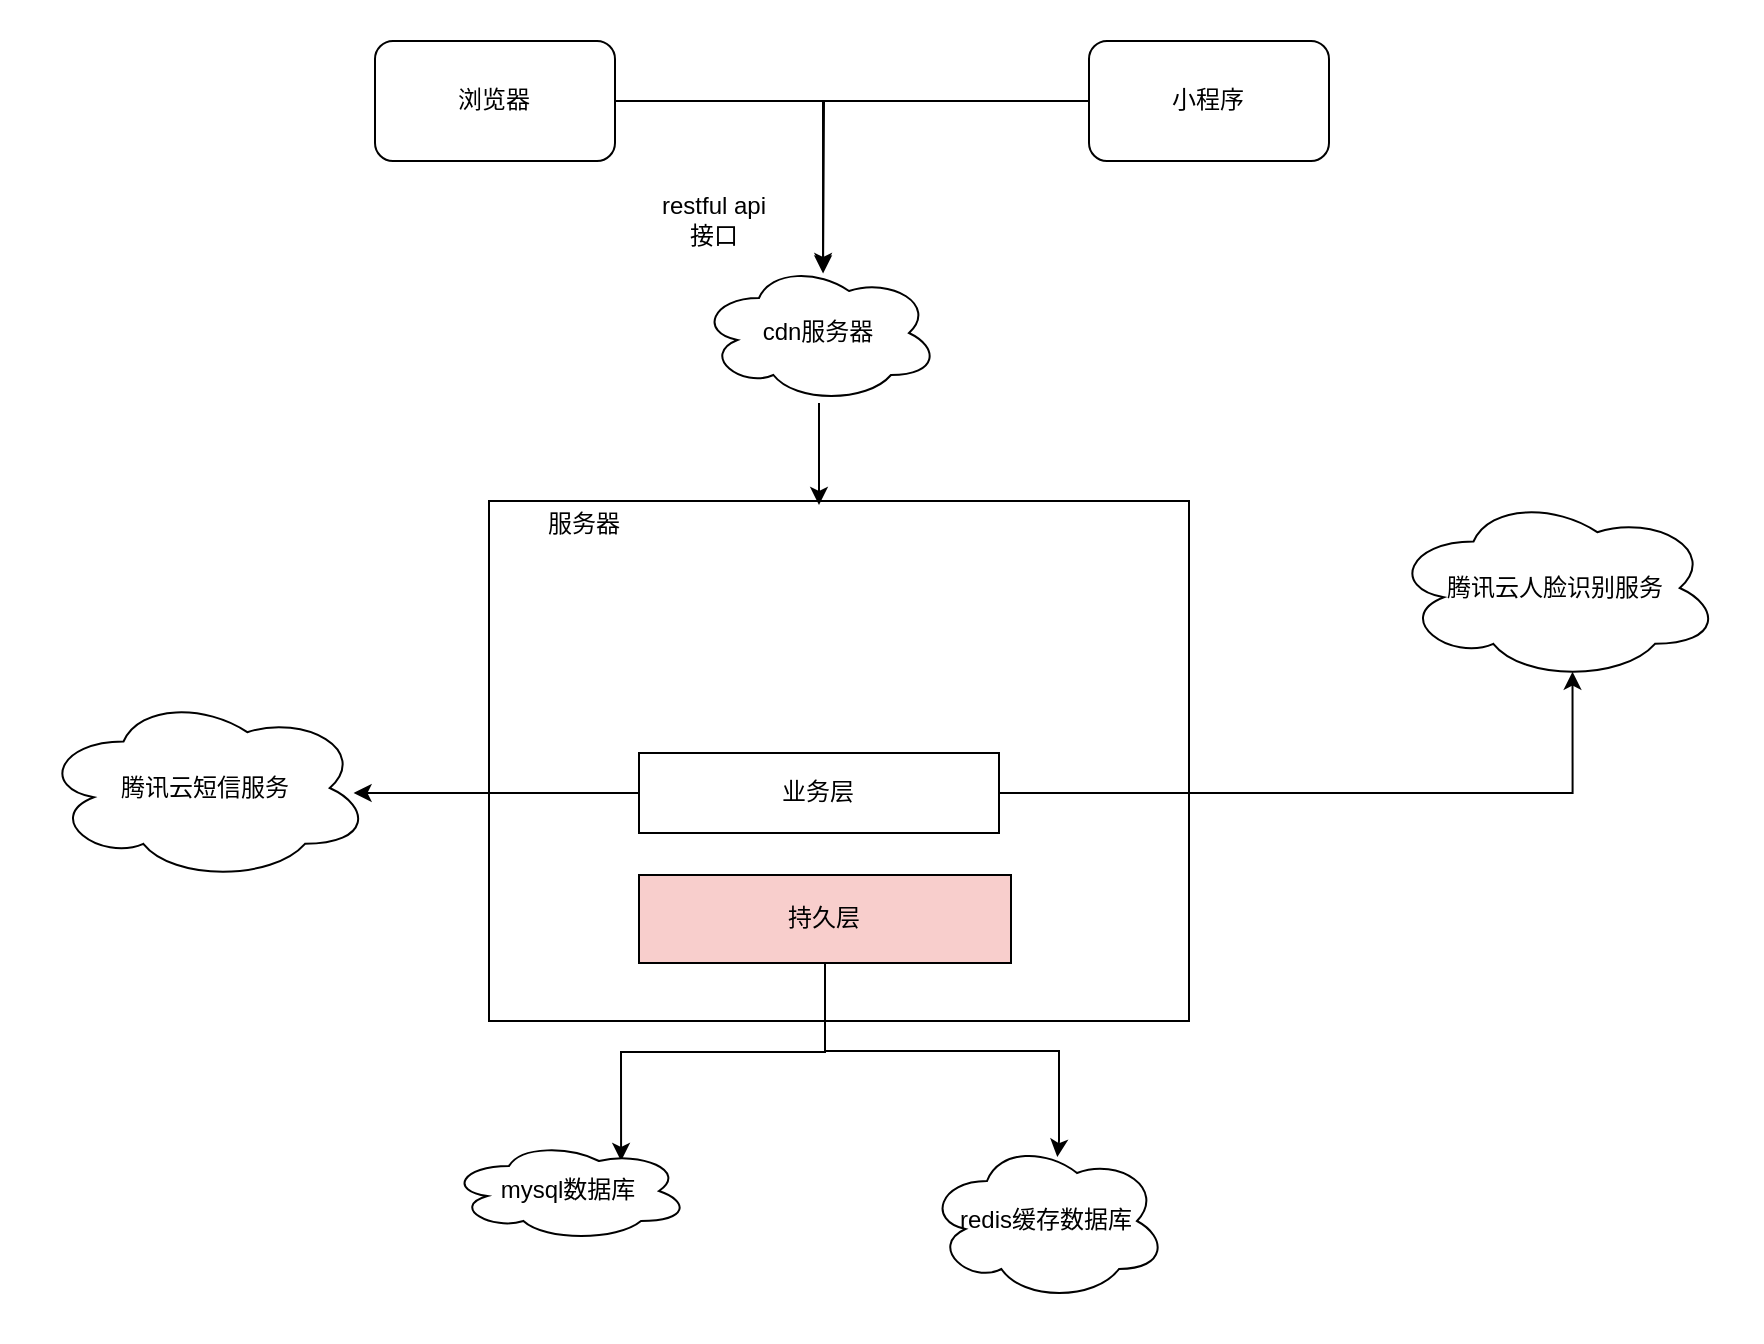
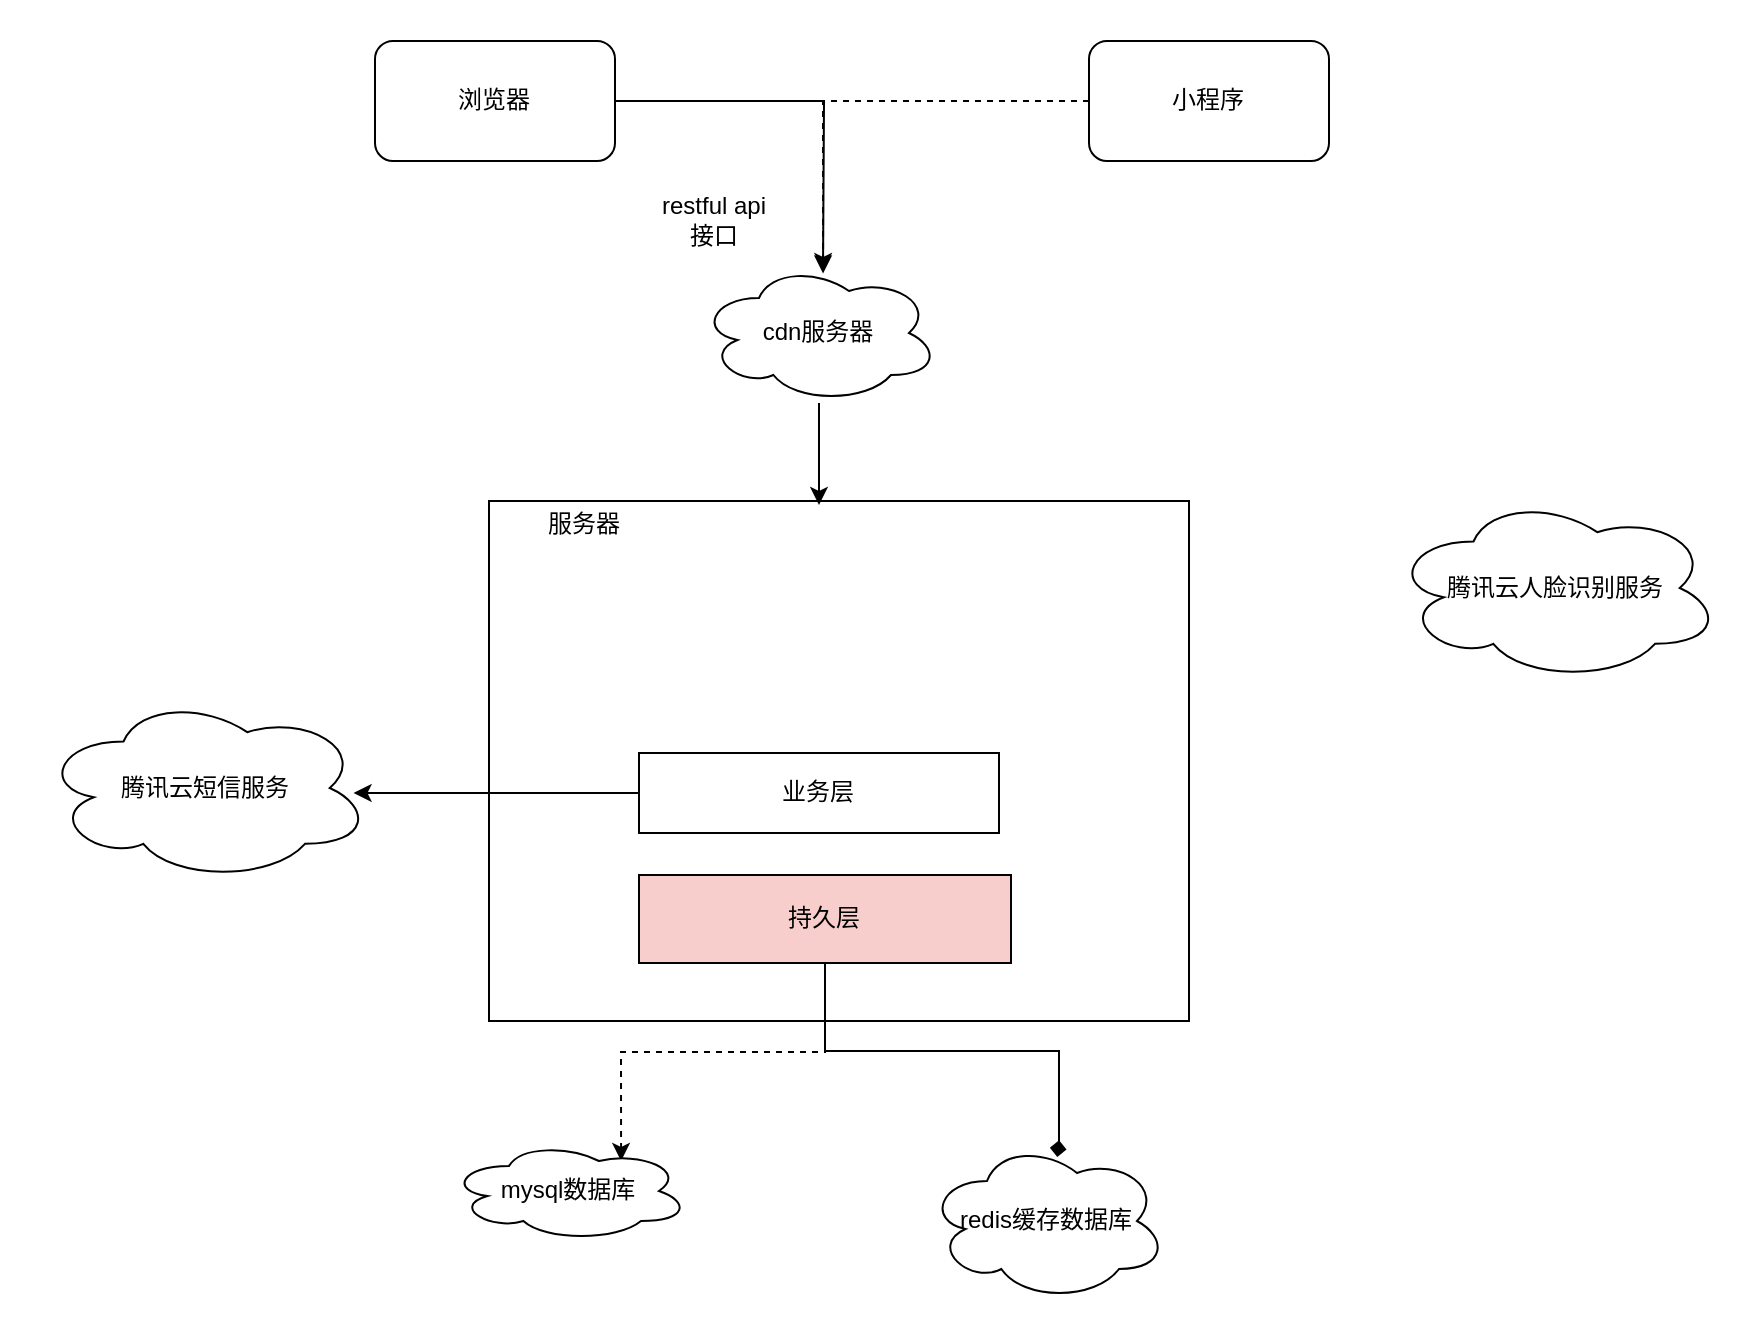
(956, 101) -> (956, 101)
(1339, 793) -> none
(677, 1052) -> (677, 1052)
(1059, 1141) -> (1059, 1140)
